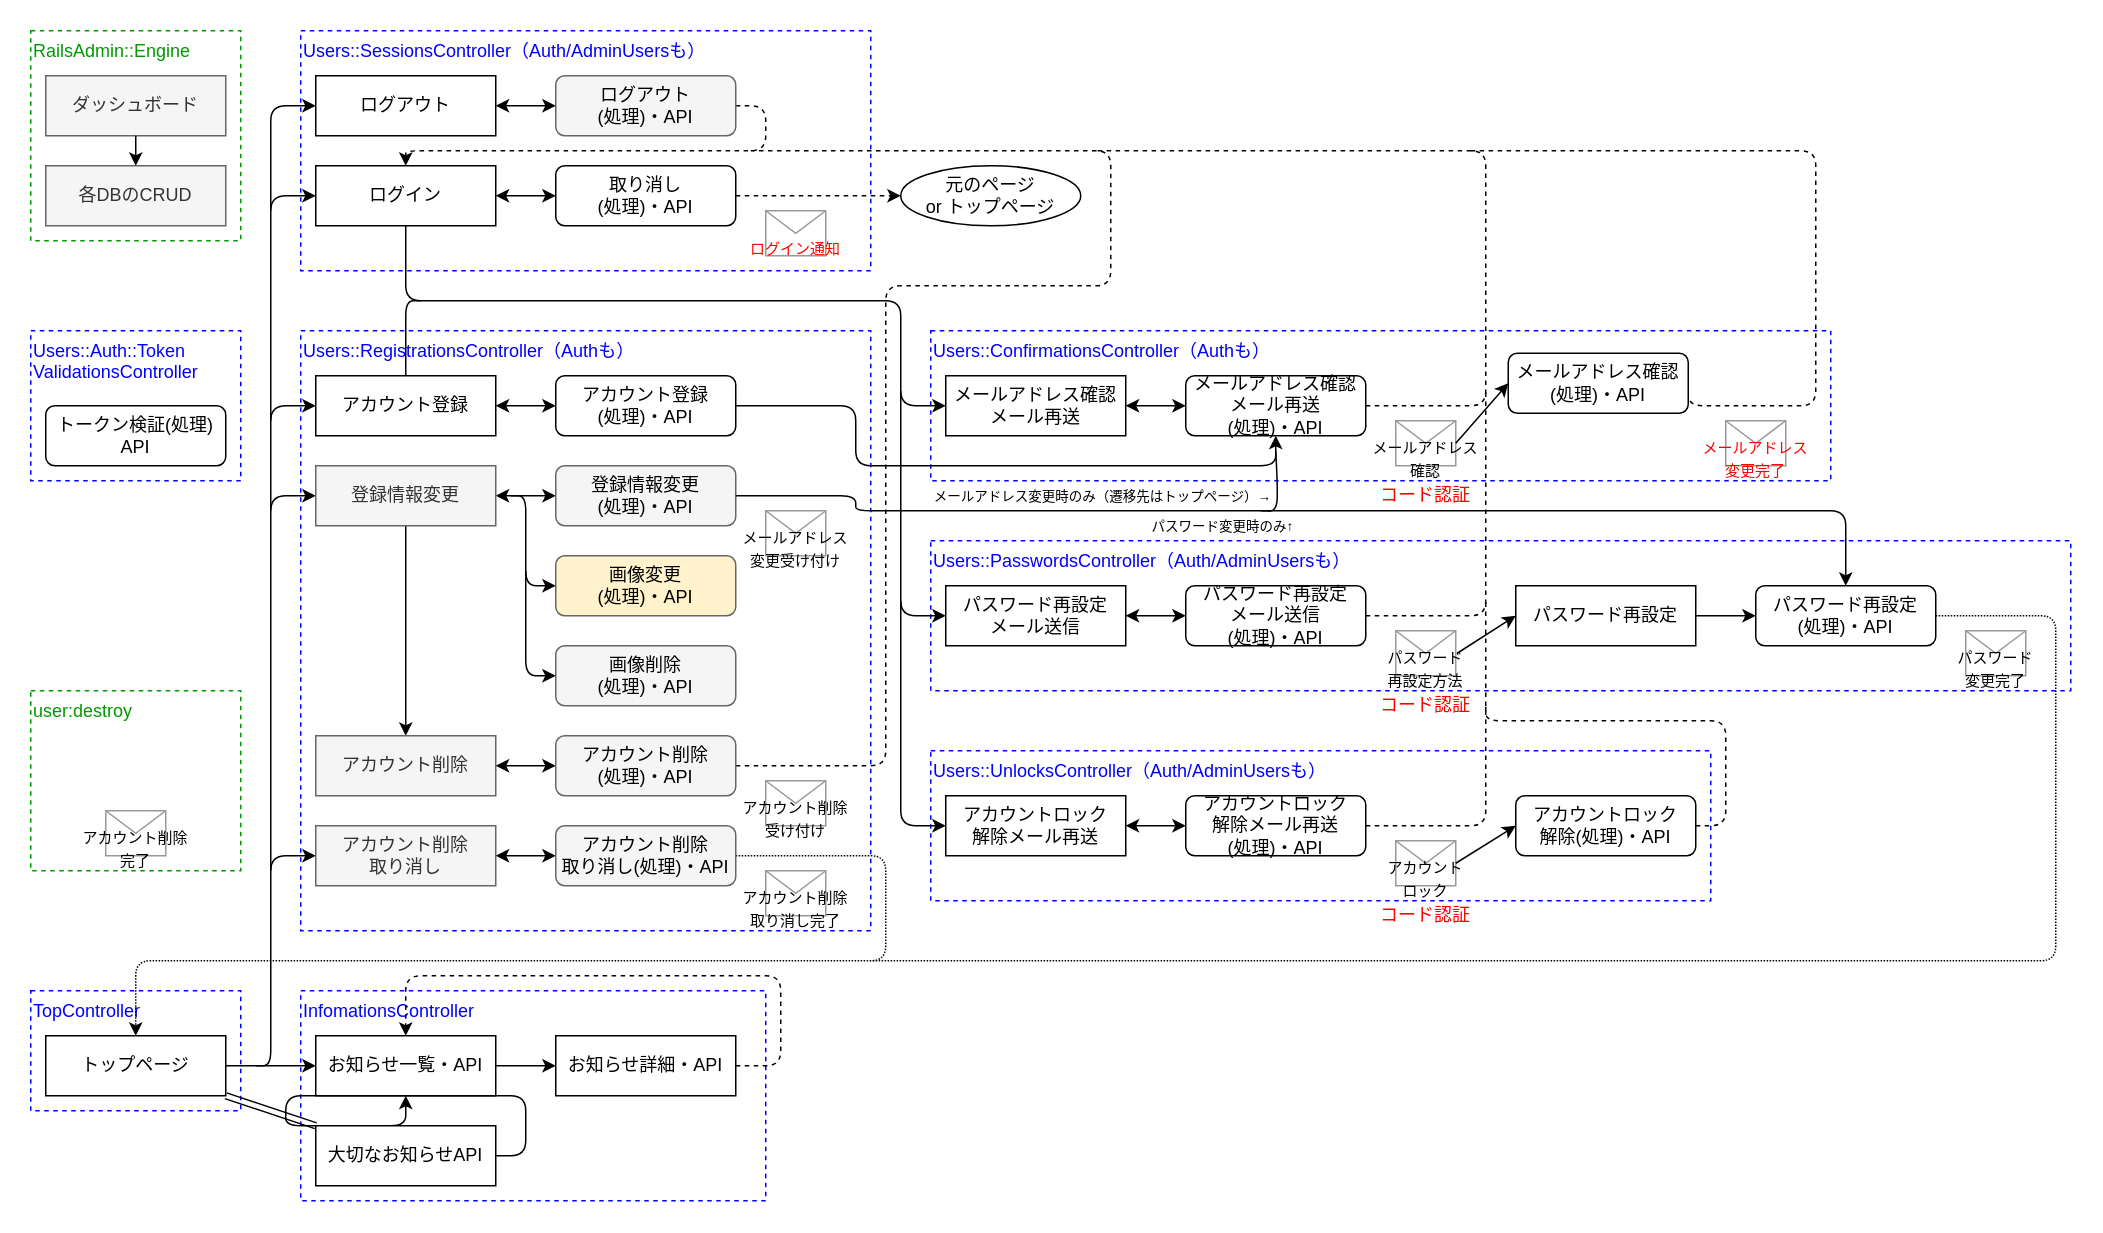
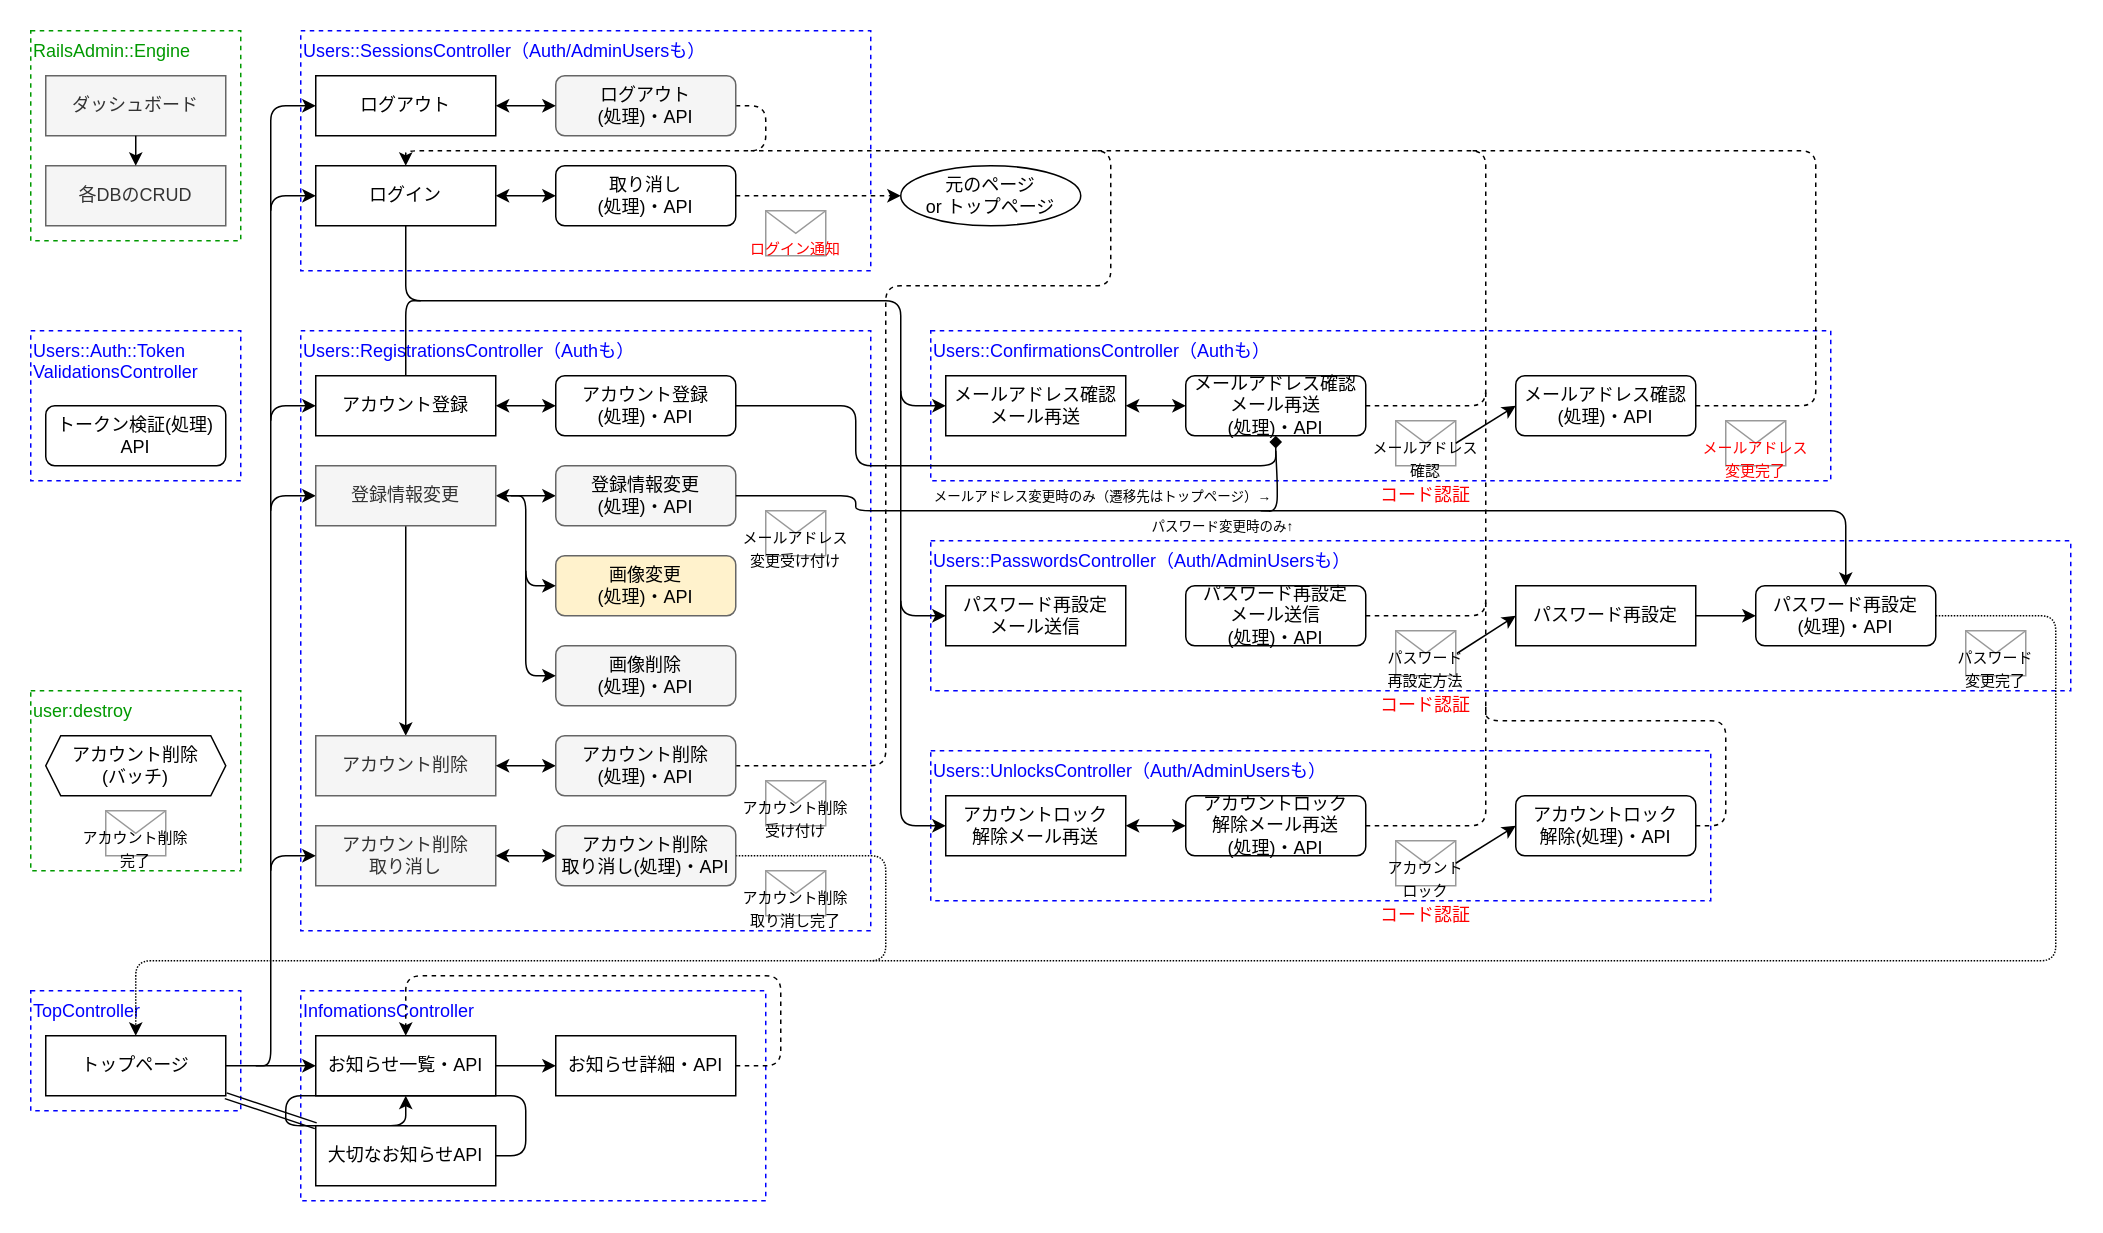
(1598, 383) -> (1606, 406)
(1276, 447) -> (1276, 448)
(1156, 616) -> none
none -> (136, 766)
